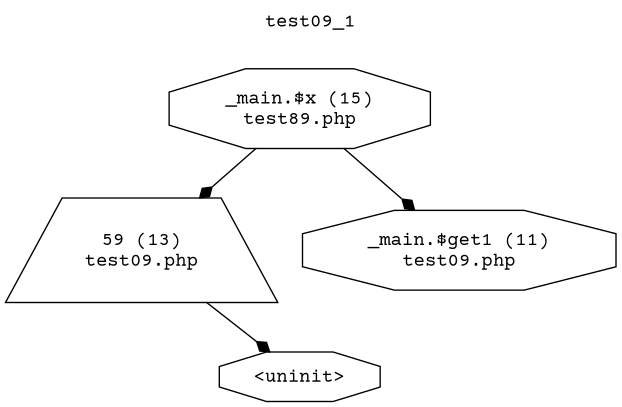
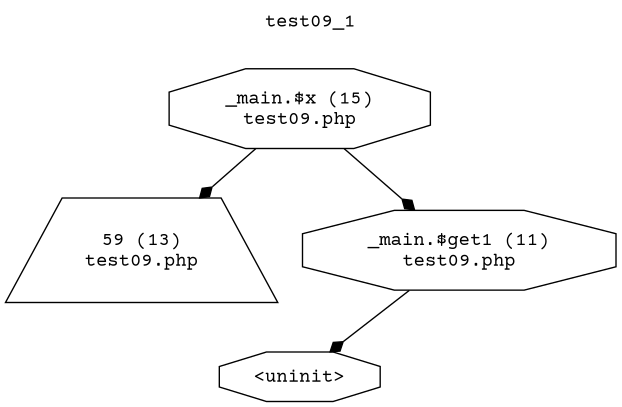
(300, 109) -> (300, 109)
(232, 322) -> (376, 316)
